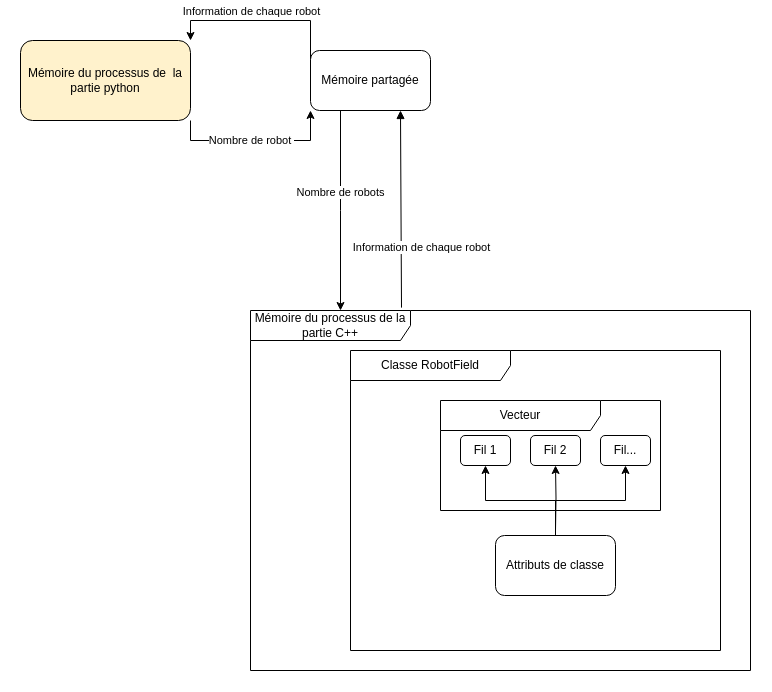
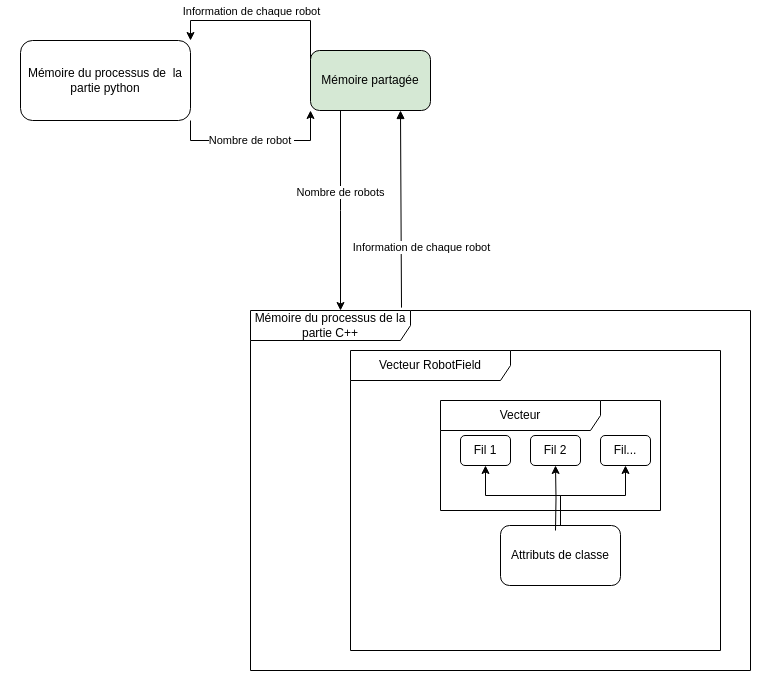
(106, 81) -> (106, 81)
(371, 81) -> (371, 81)
(431, 366) -> (431, 366)
(556, 566) -> (561, 556)
